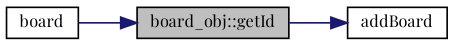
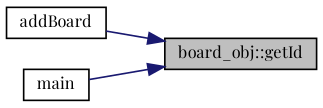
(42, 23) -> (56, 85)
(310, 23) -> (127, 35)
